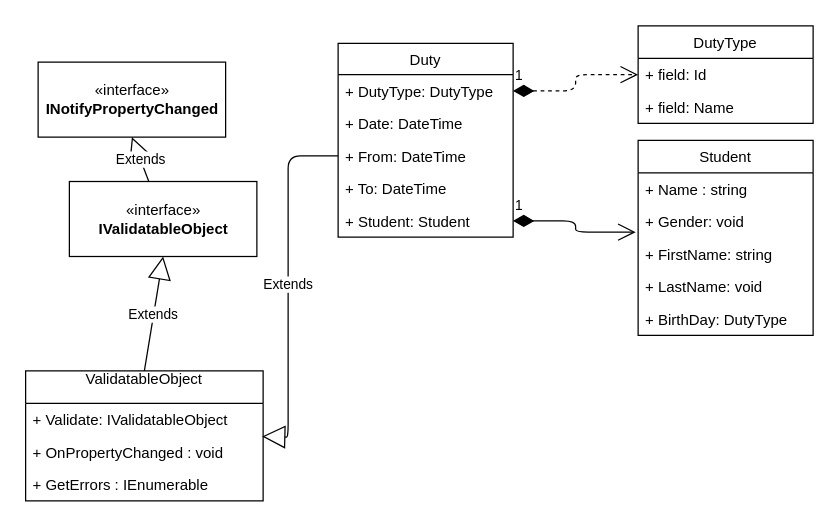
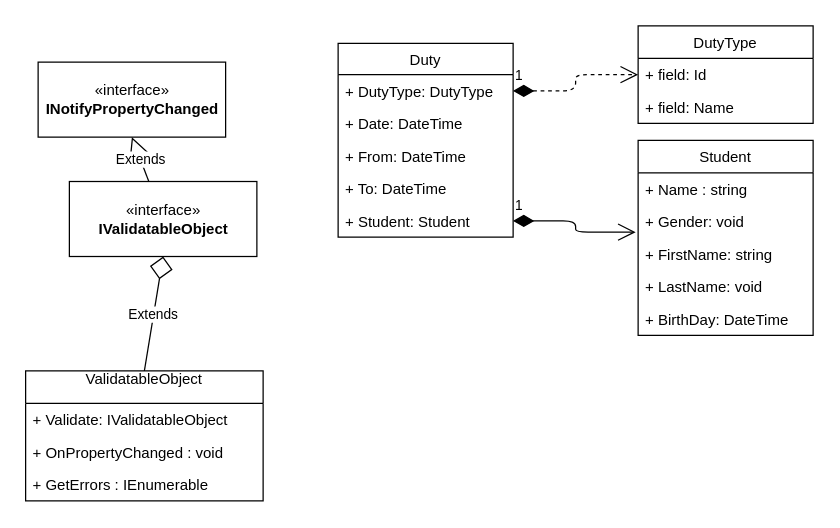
(288, 277) -> none
(159, 280) -> (159, 280)
(721, 319) -> (719, 319)
